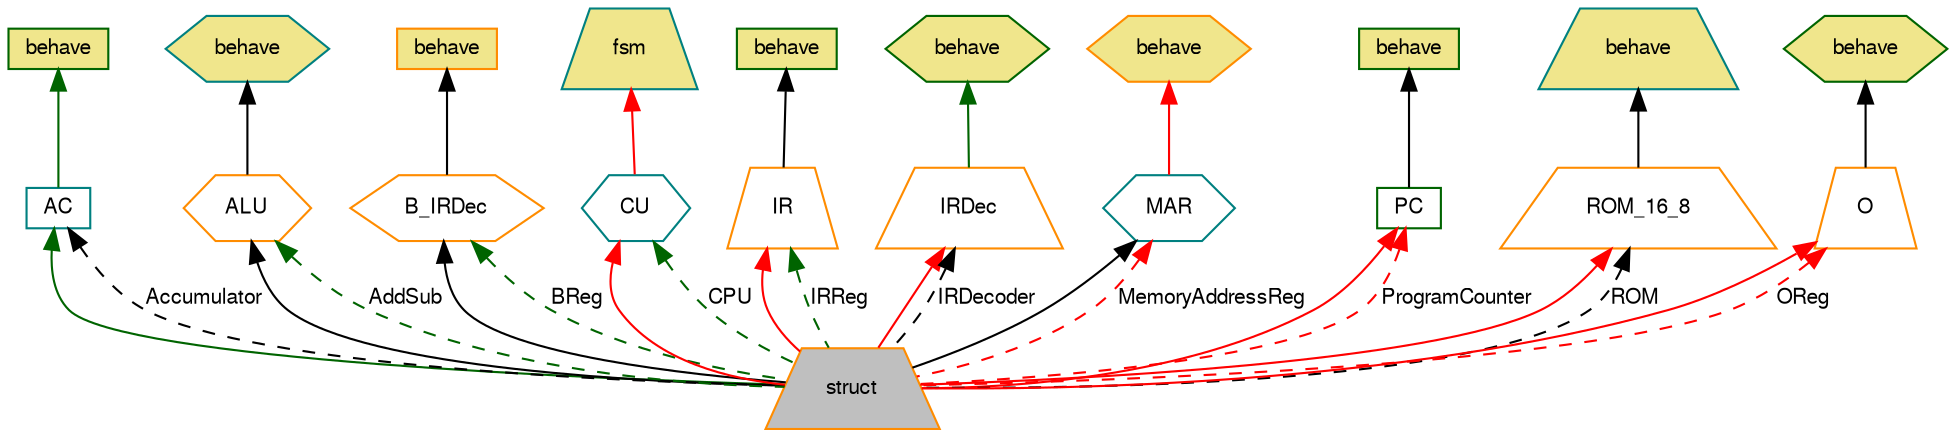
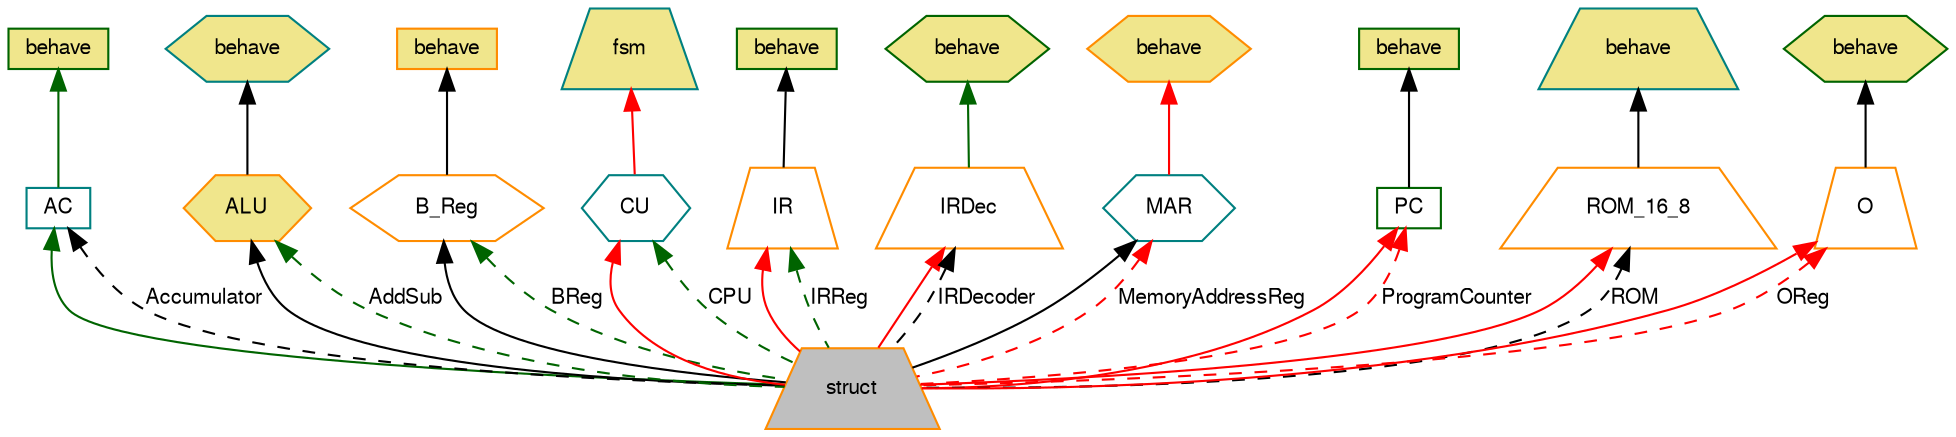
(247, 208) -> (247, 208)
(447, 208) -> (447, 208)
